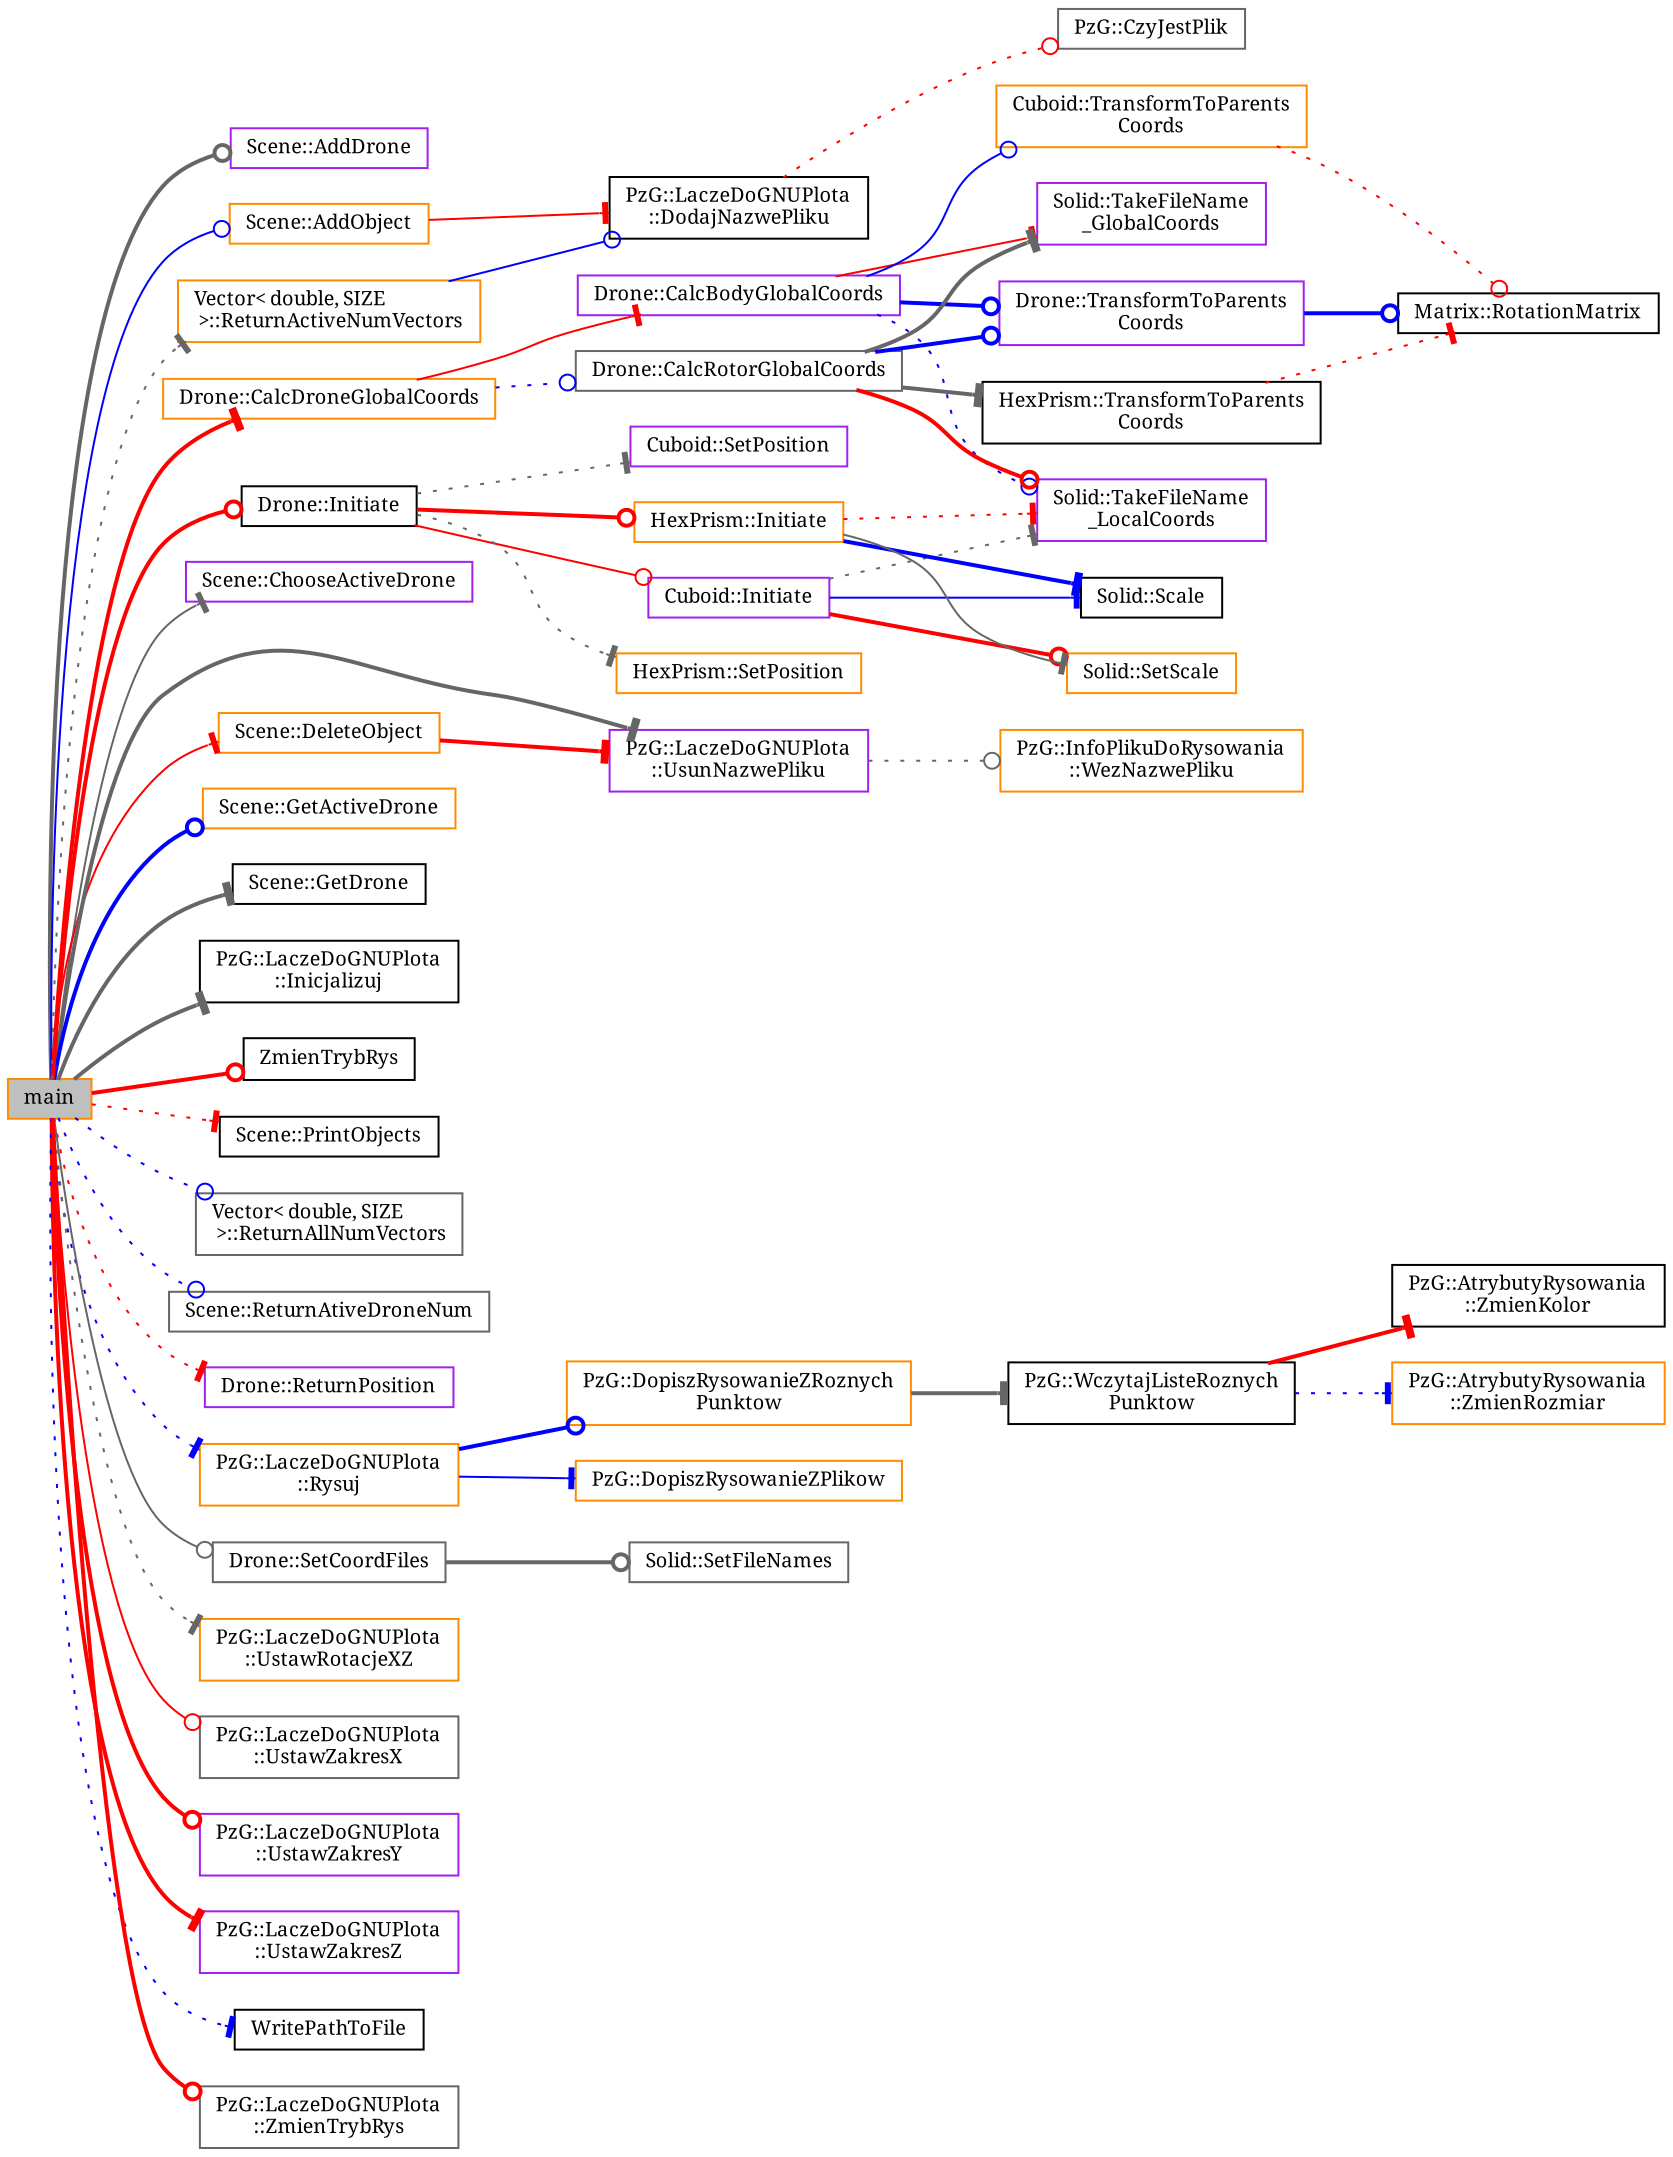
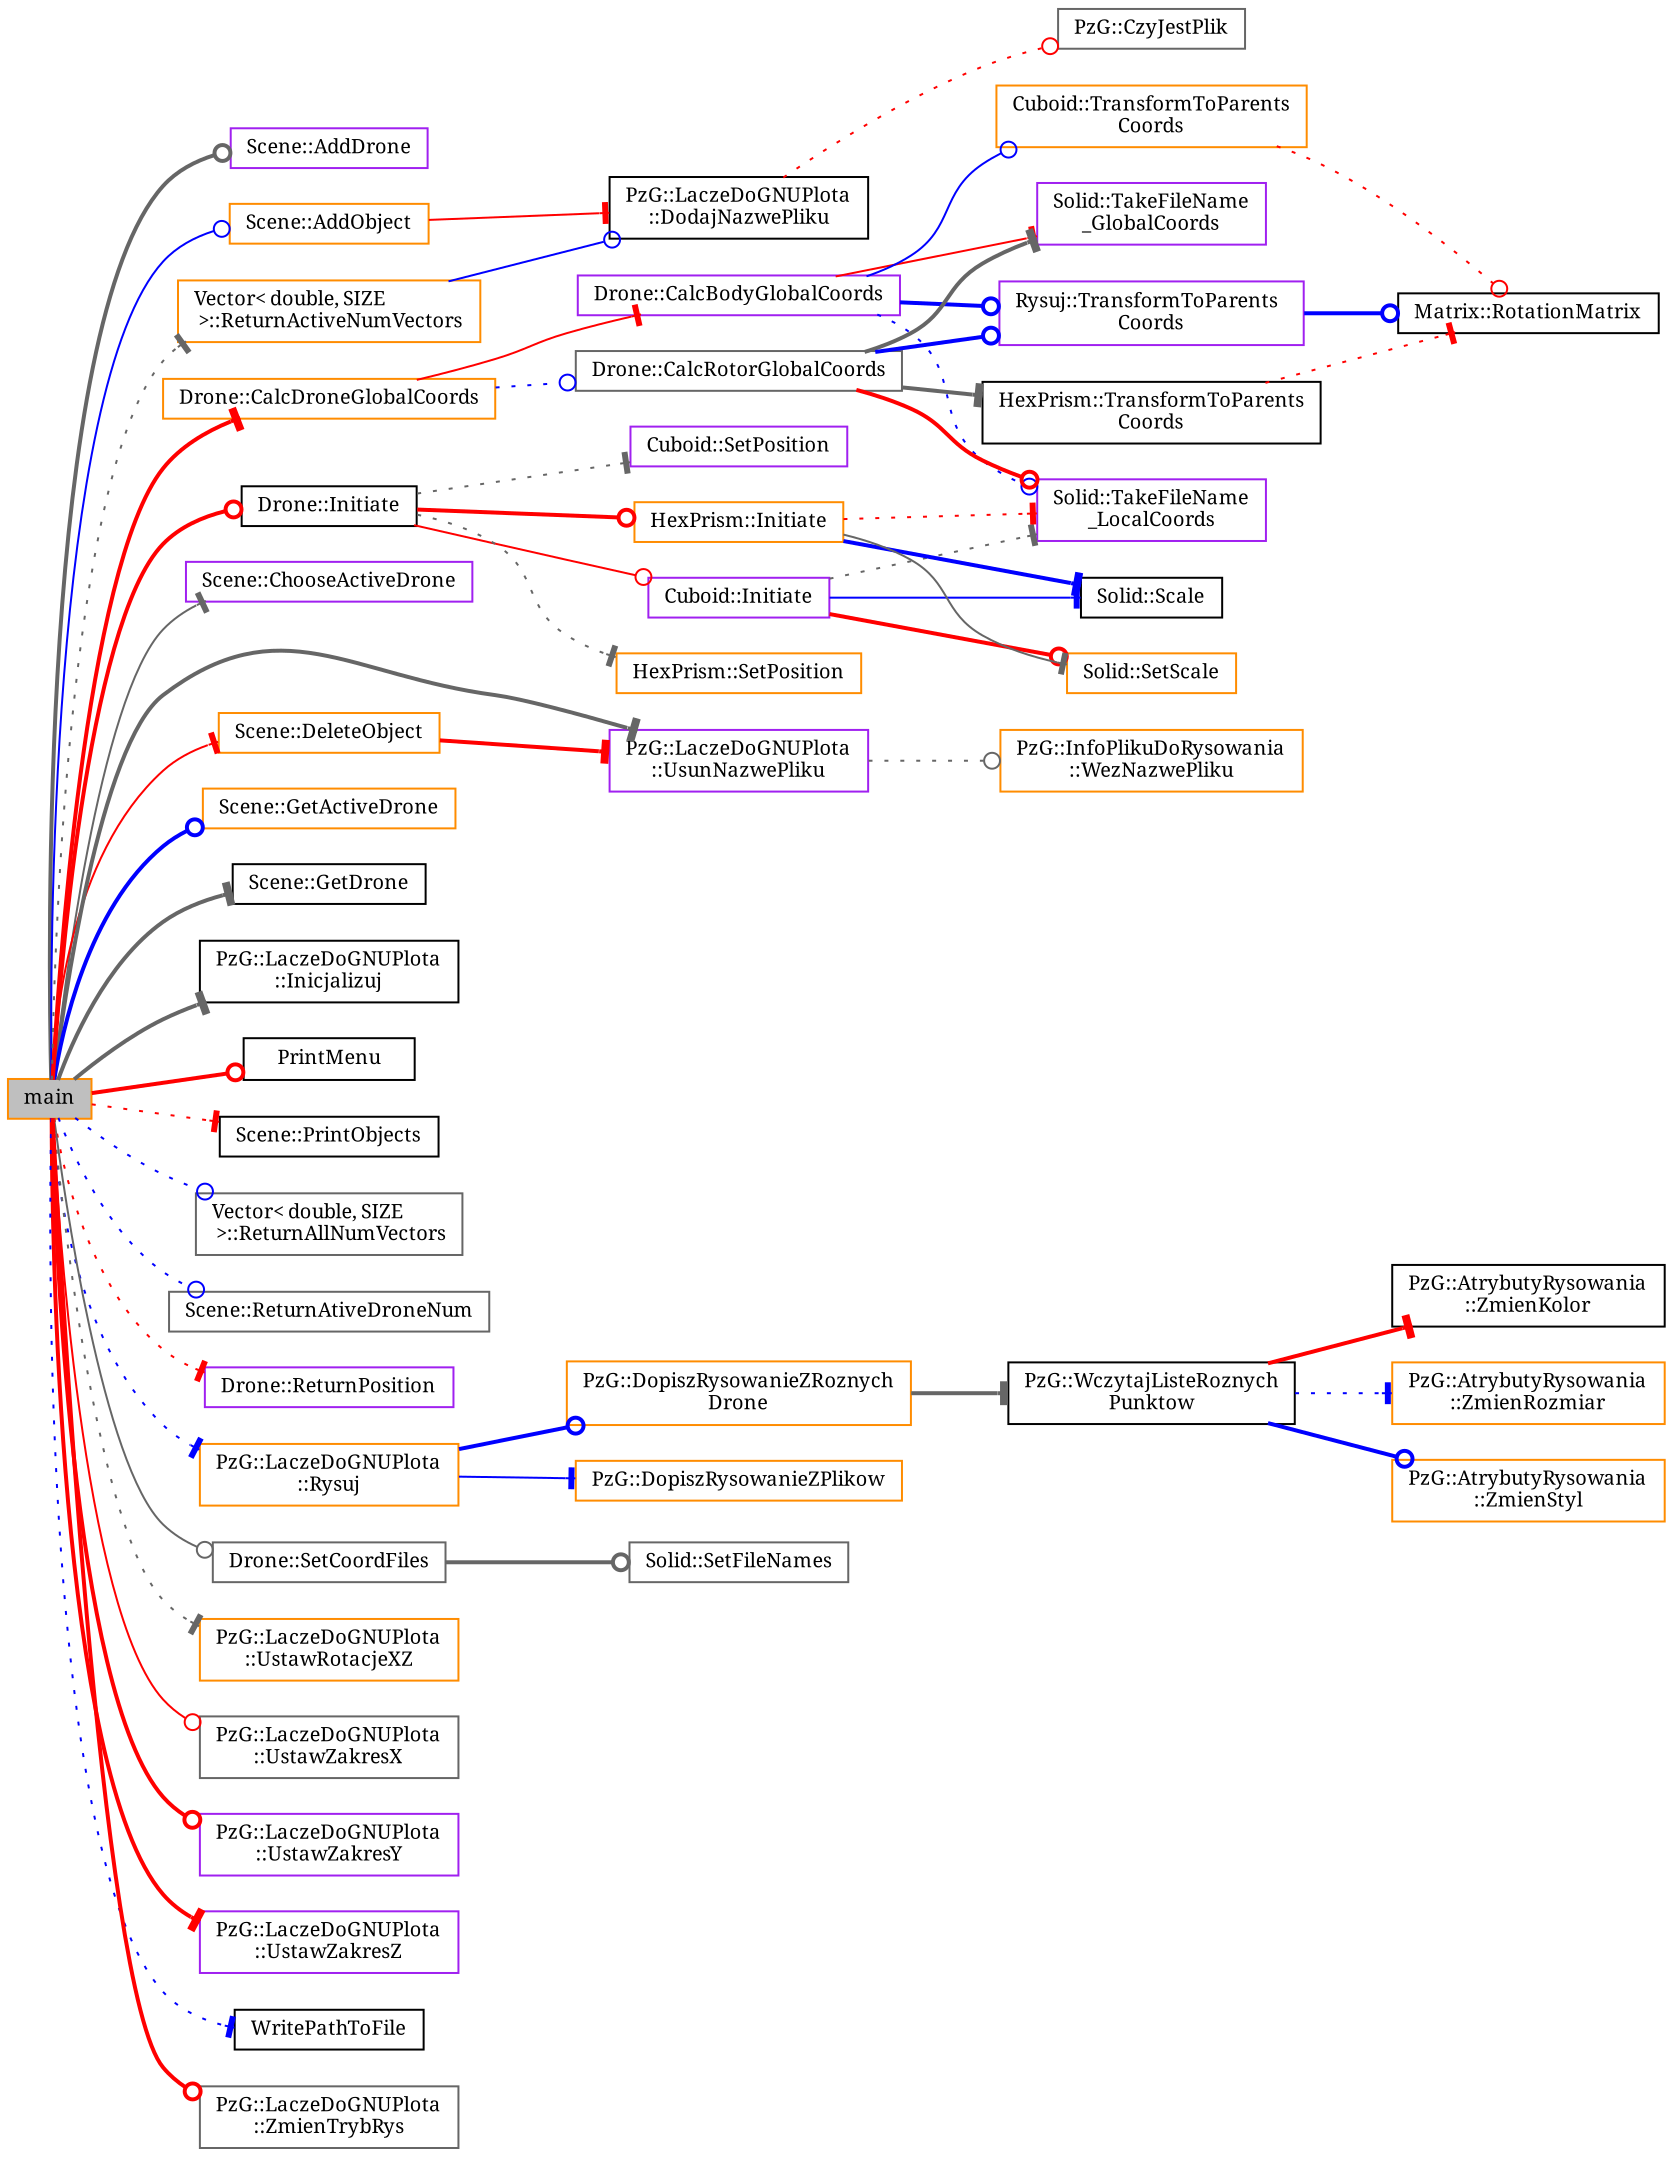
(1152, 313) -> (1152, 313)
(329, 1059) -> (329, 1059)
(739, 1393) -> (739, 1393)
none -> (1528, 1491)
